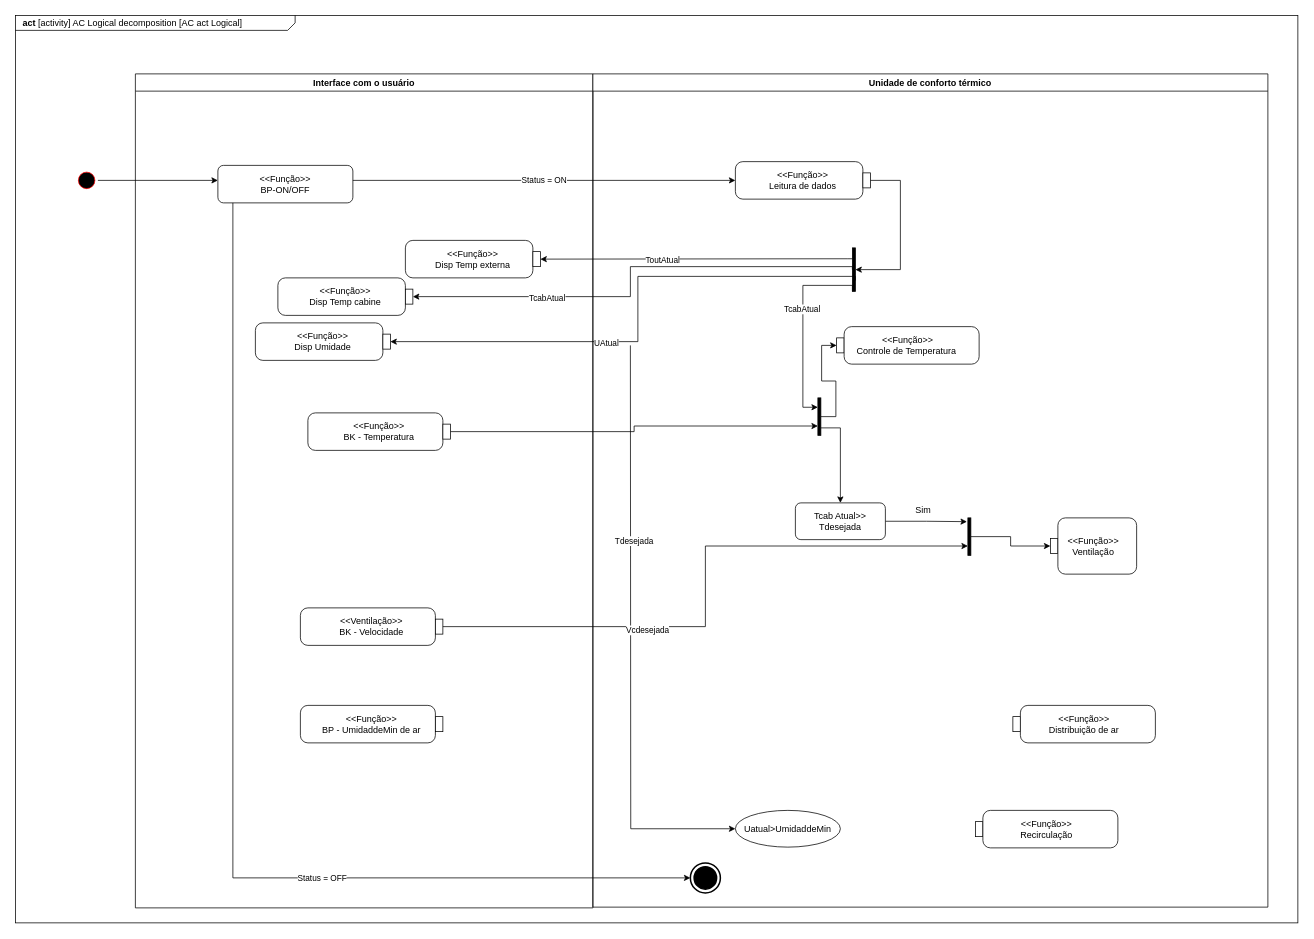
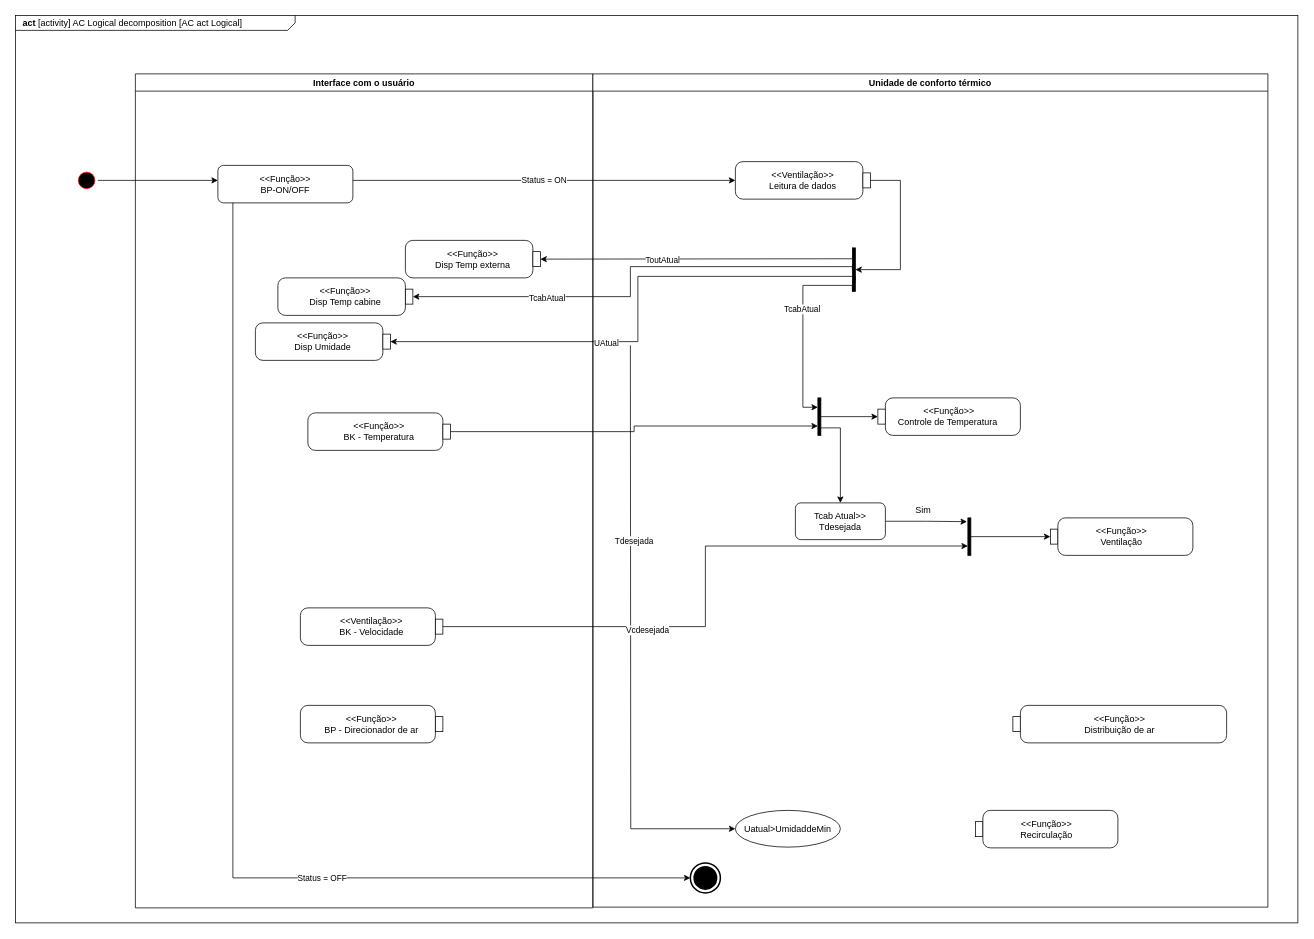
(803, 180) -> (803, 180)
(908, 345) -> (949, 417)
(1094, 546) -> (1122, 537)
(372, 724) -> (372, 724)
(1084, 724) -> (1120, 724)
